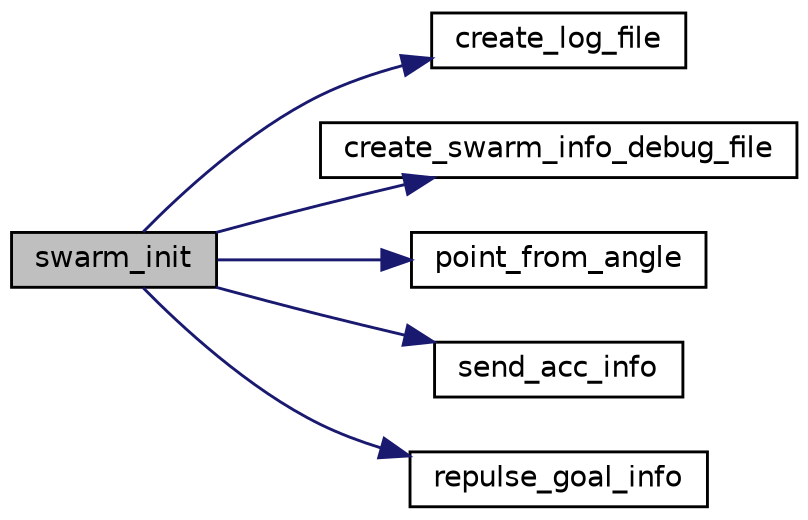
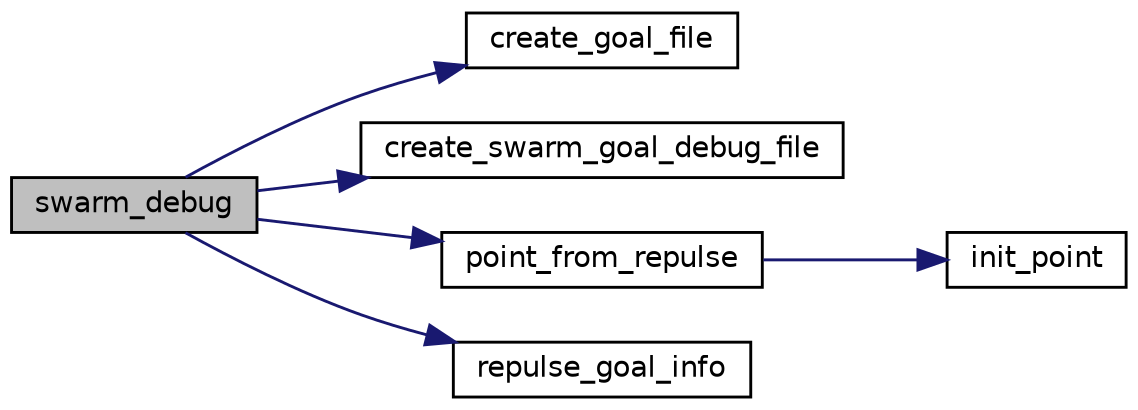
(559, 40) -> (602, 40)
(559, 150) -> (602, 150)
(114, 260) -> (134, 205)
(559, 260) -> (602, 260)
none -> (1037, 260)
(559, 370) -> none
